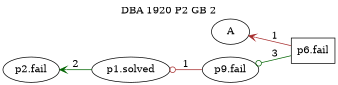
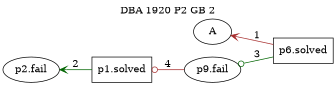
(313, 51) -> (303, 51)
(186, 64) -> (168, 64)
(131, 70) -> (122, 70)
